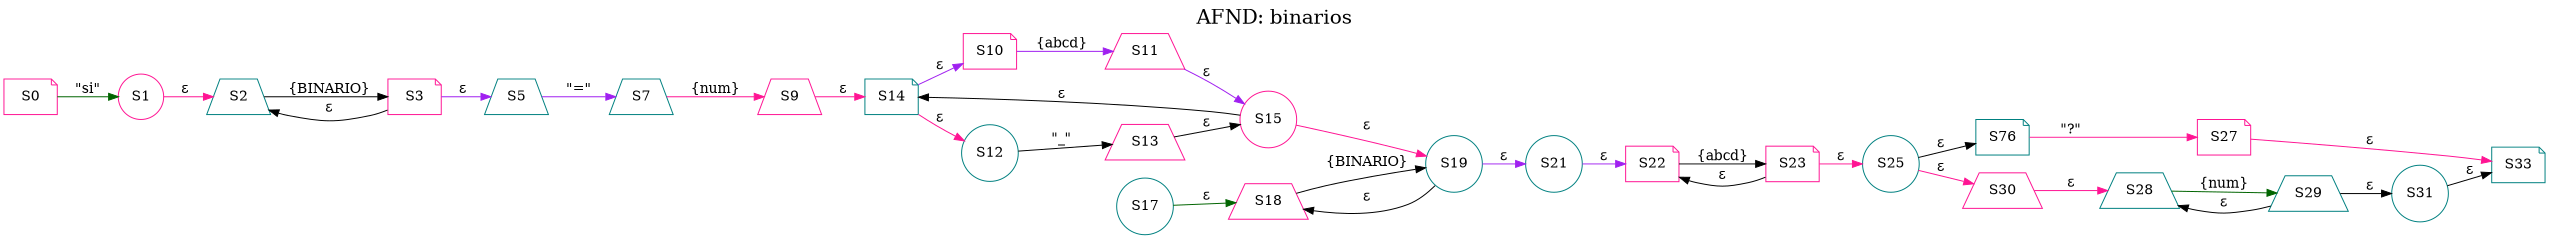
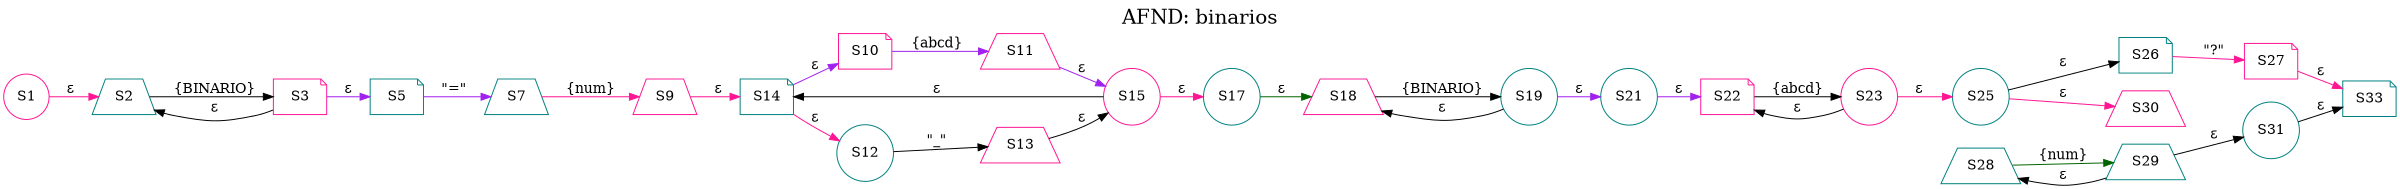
(31, 97) -> none
(516, 97) -> (397, 97)
(2003, 137) -> (2146, 55)
(1357, 139) -> (1177, 97)
(1793, 164) -> (1869, 97)
(2066, 191) -> none
